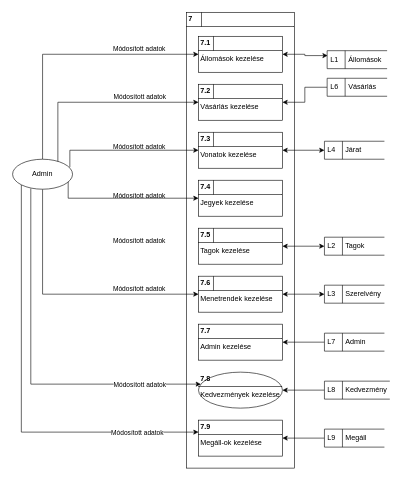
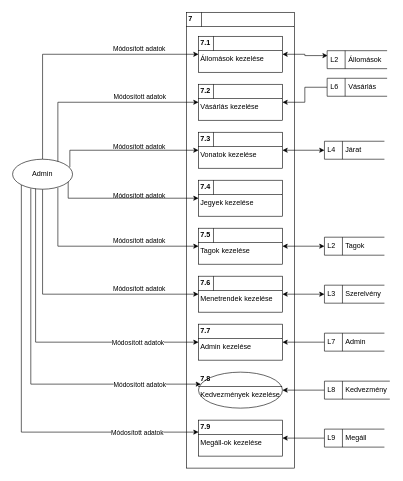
(359, 60) -> (359, 60)
none -> (193, 246)
none -> (35, 266)
